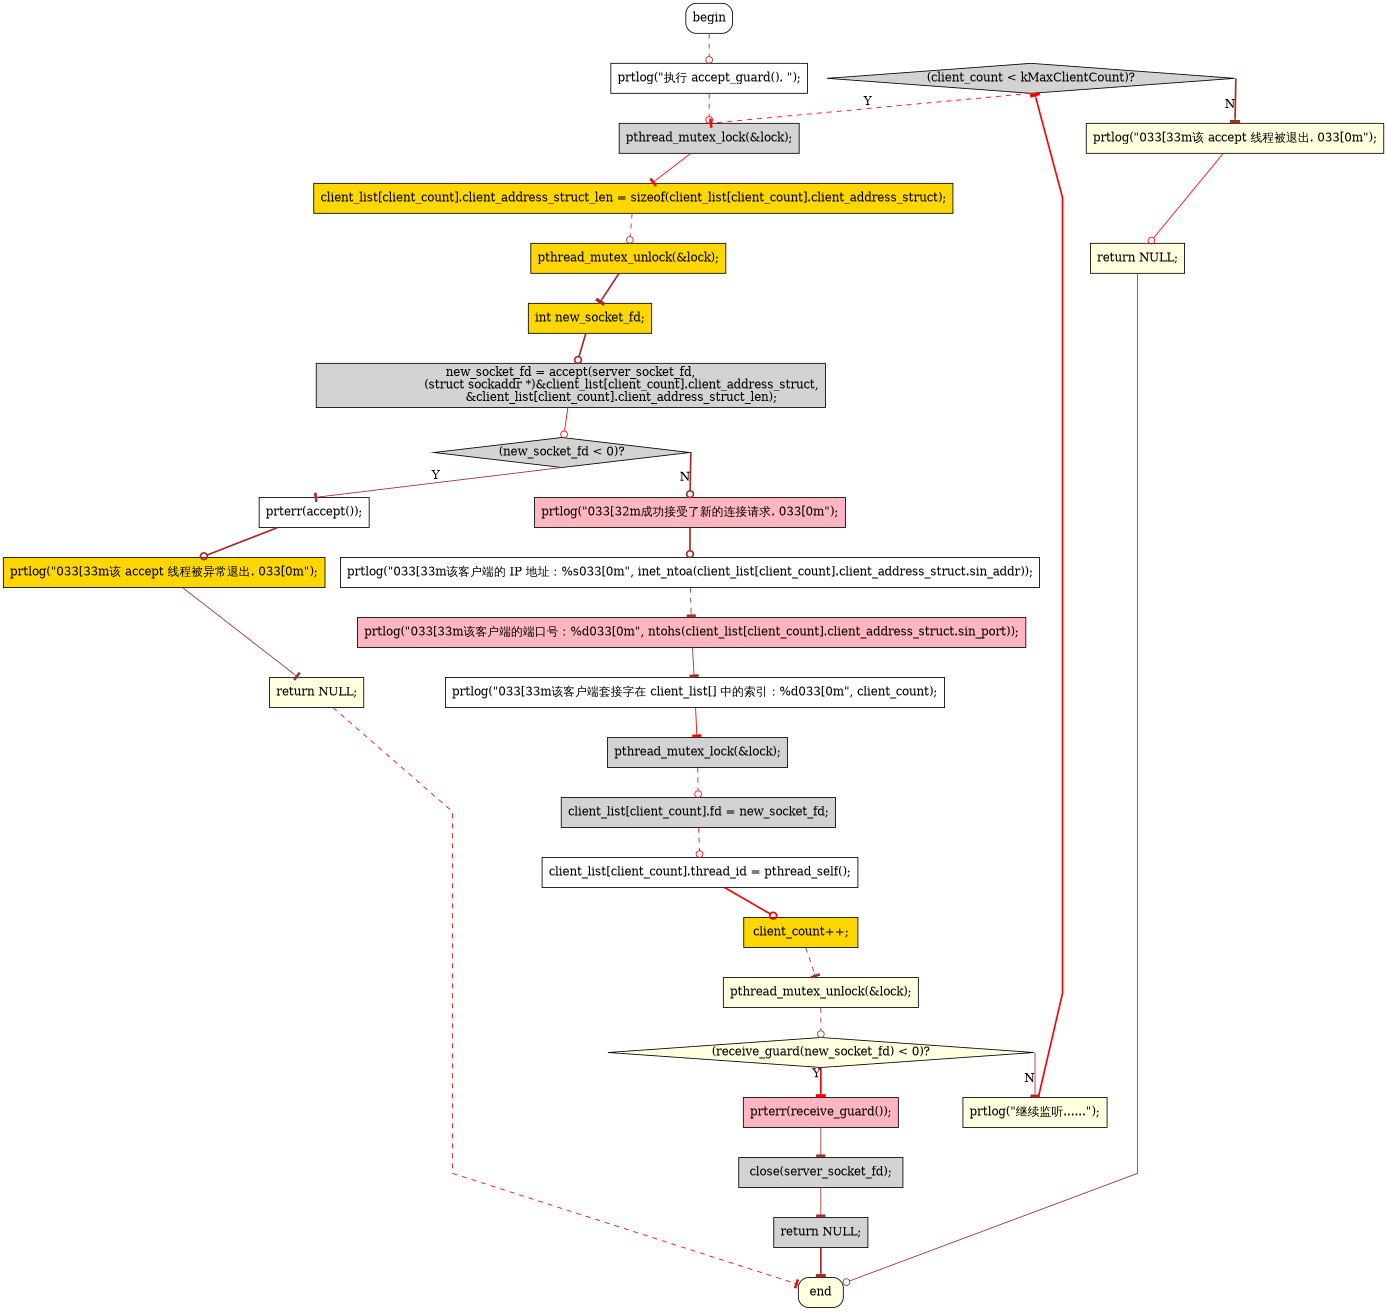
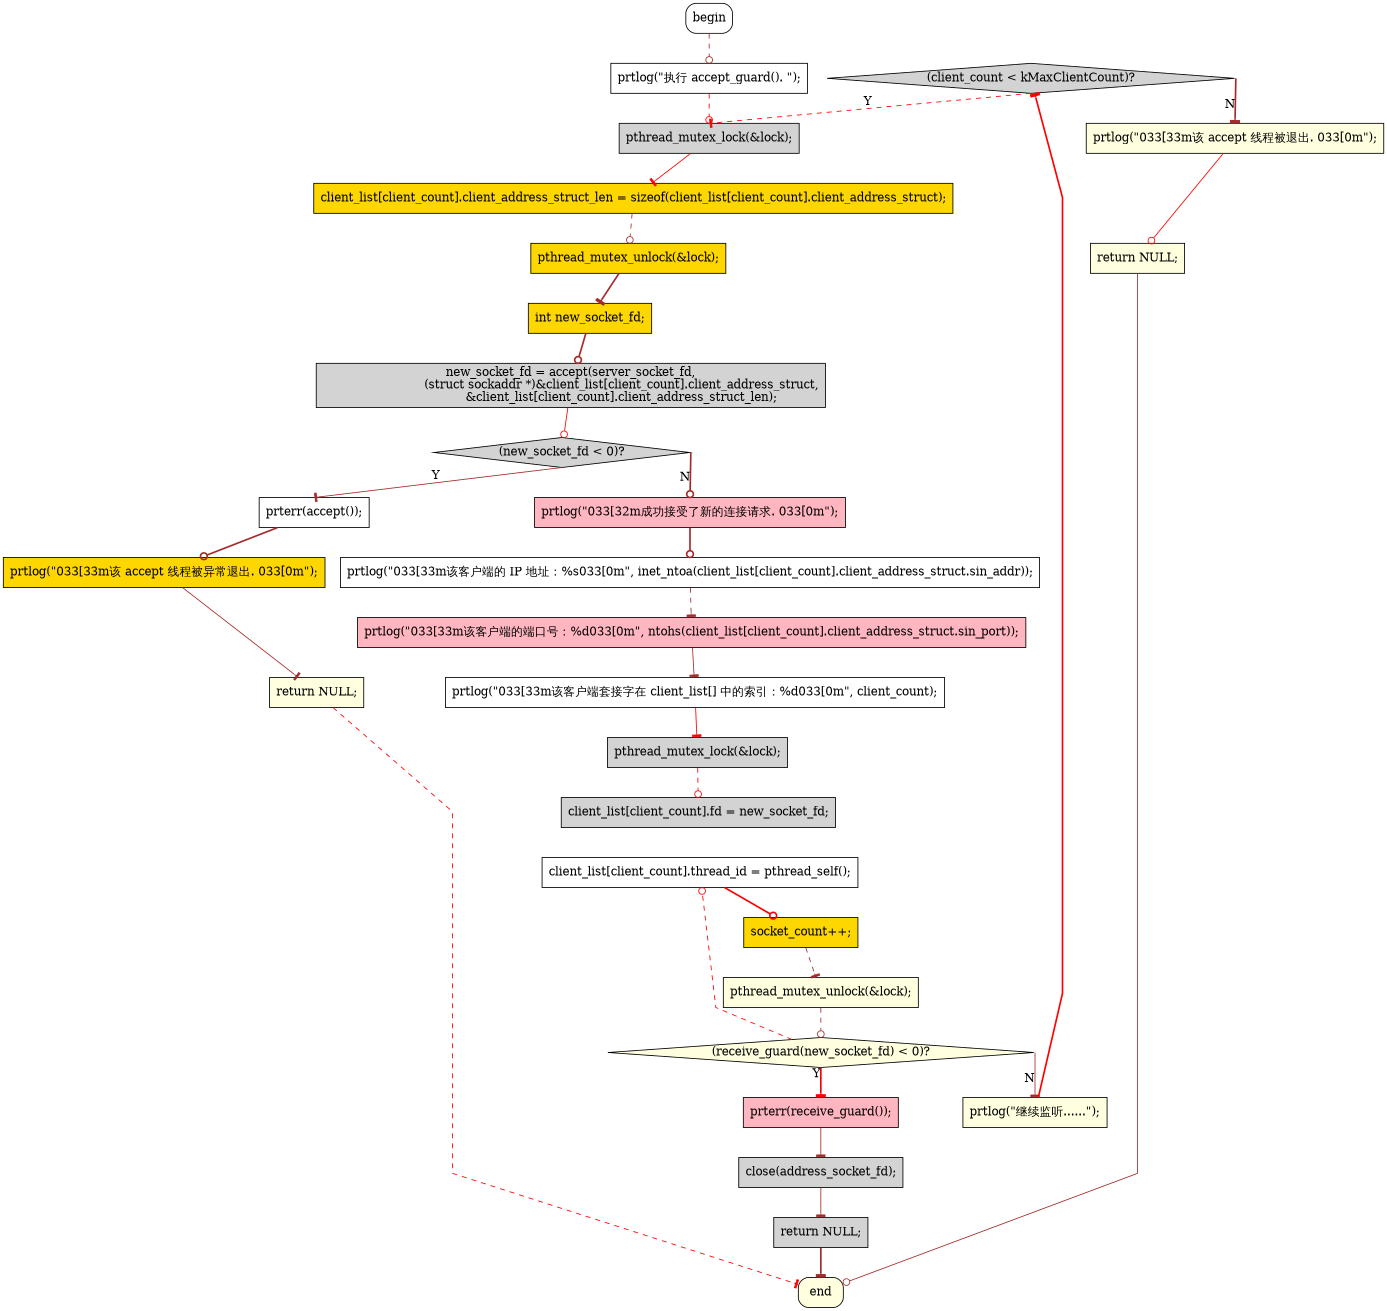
(699, 839) -> (714, 992)
(801, 932) -> (801, 932)
(821, 1172) -> (821, 1172)
